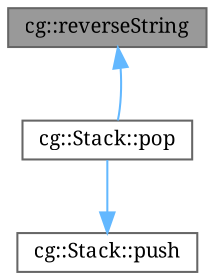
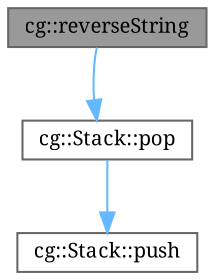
(121, 94) -> (94, 74)
